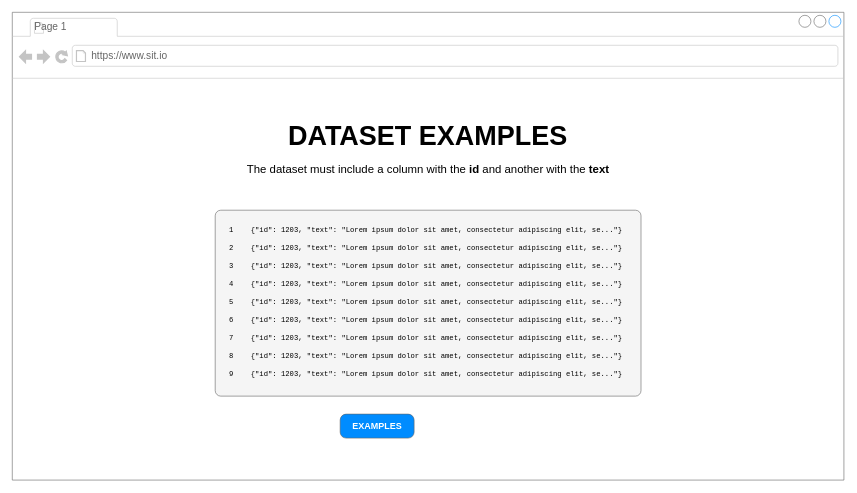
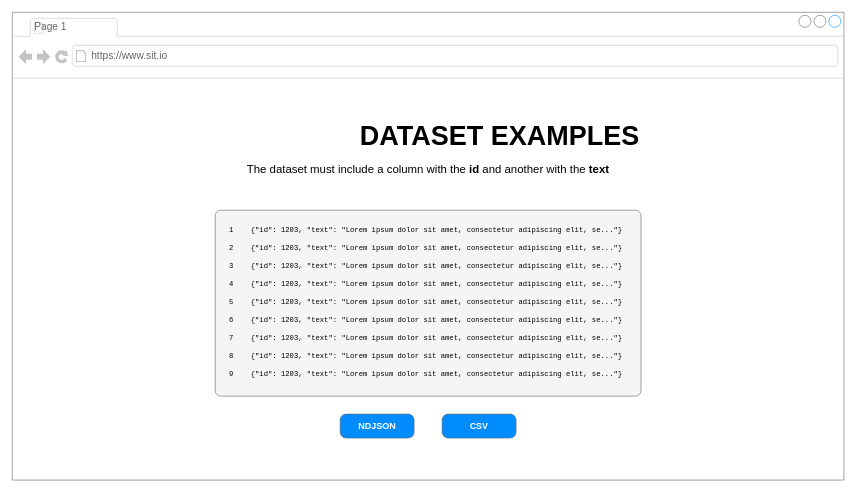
(428, 135) -> (500, 135)
(377, 426) -> (377, 426)
none -> (479, 426)
